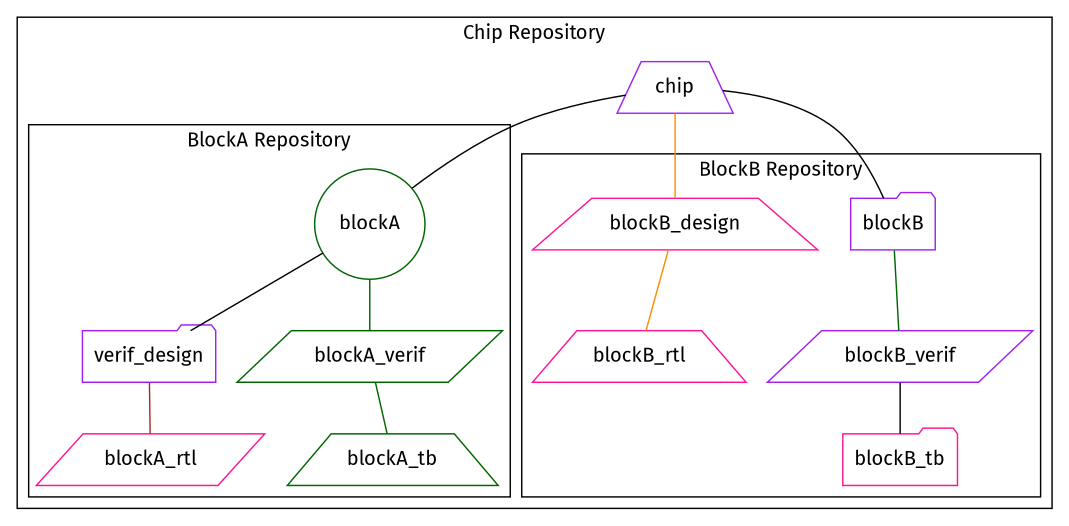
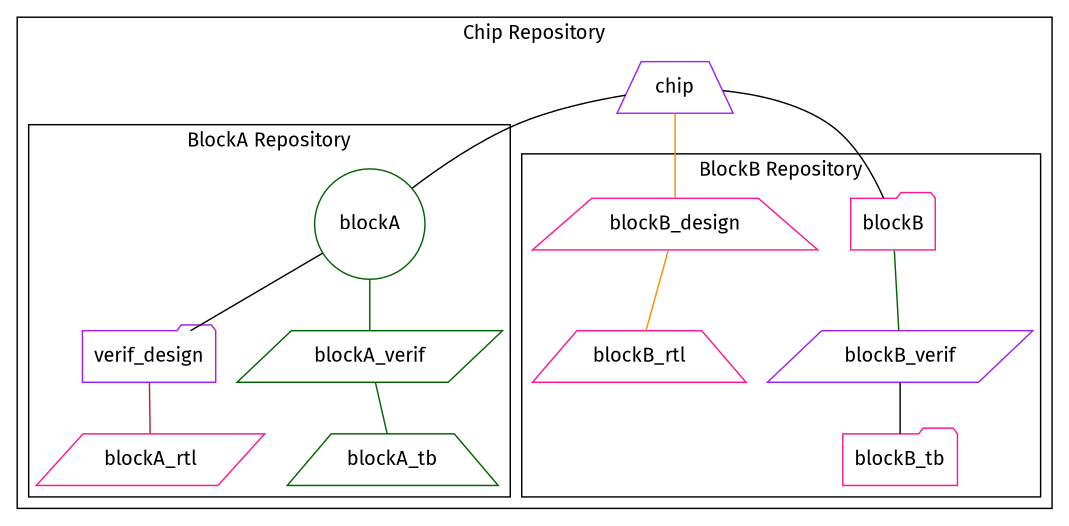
(893, 224) -> (893, 224)
